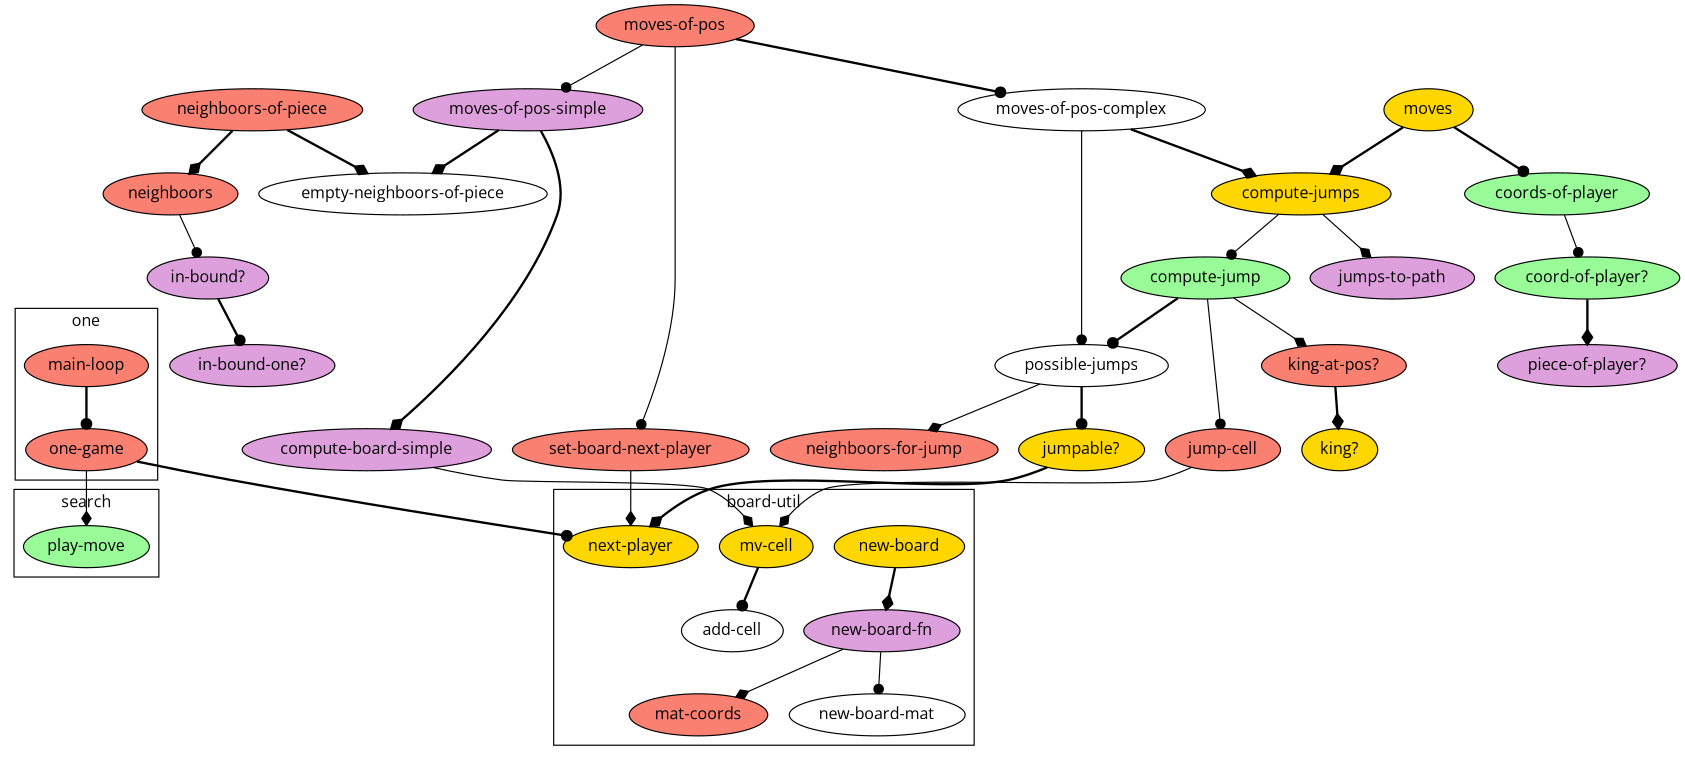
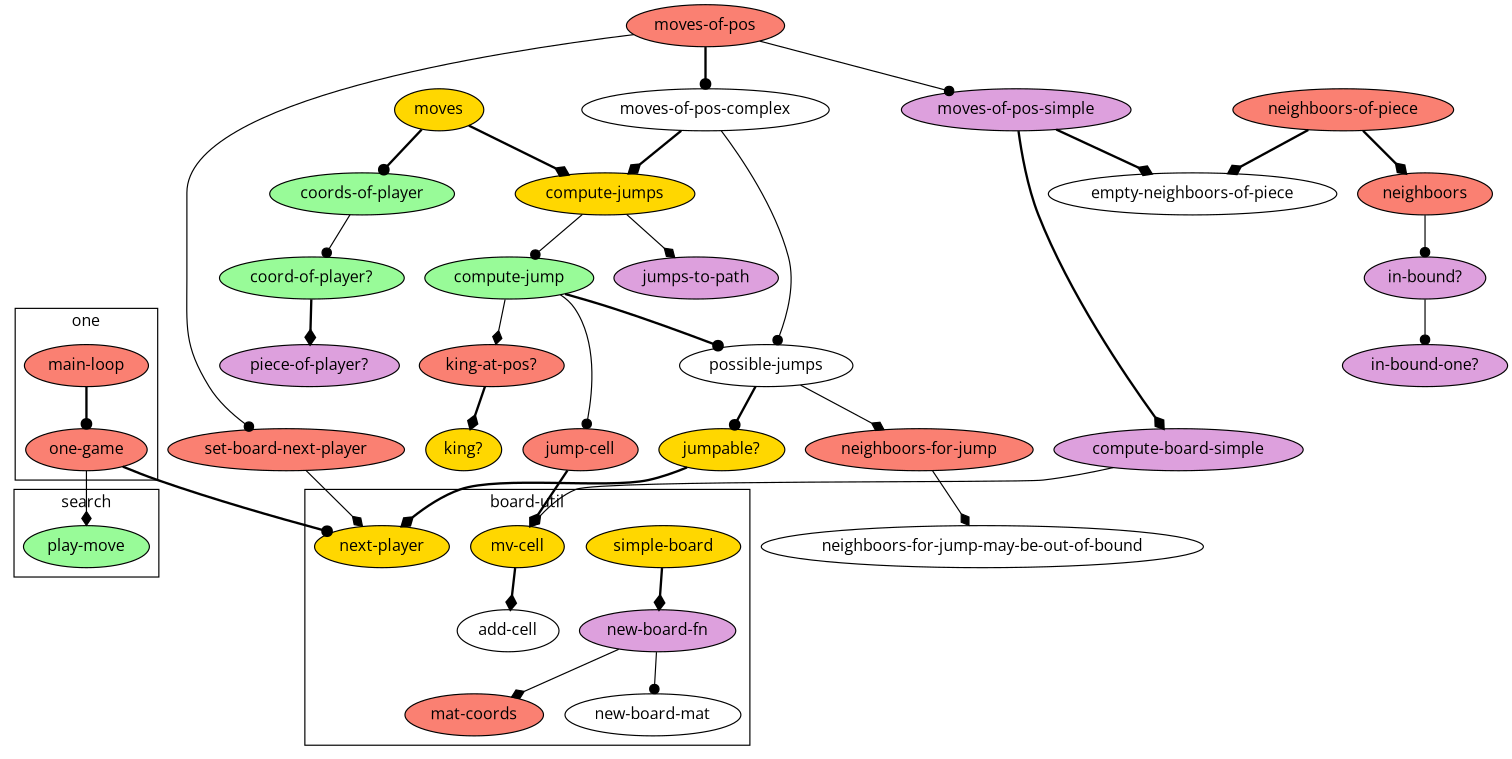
(228, 317) -> (1425, 317)
(1028, 483) -> (550, 497)
(899, 547) -> (663, 547)
none -> (982, 547)
(751, 584) -> (514, 582)
